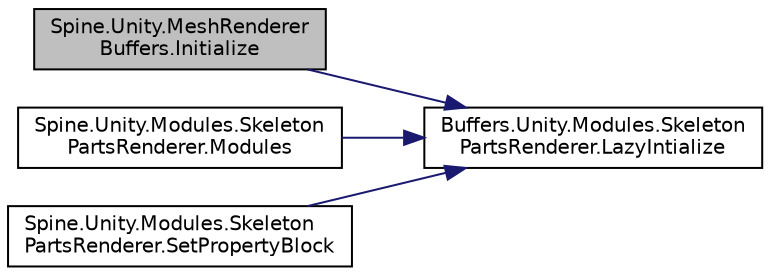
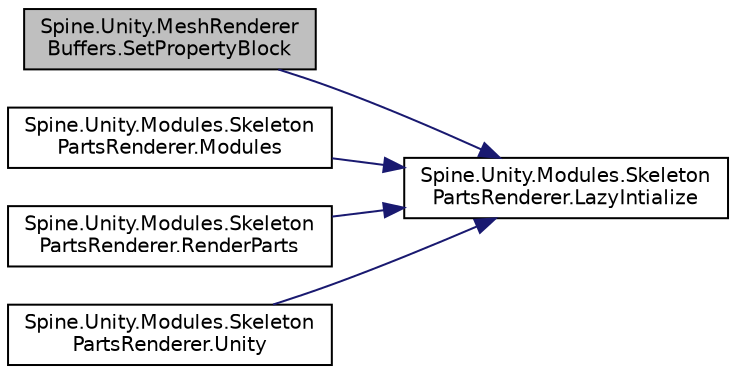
(180, 39) -> (170, 39)
(593, 138) -> (566, 188)
none -> (170, 236)
(180, 236) -> (170, 335)
